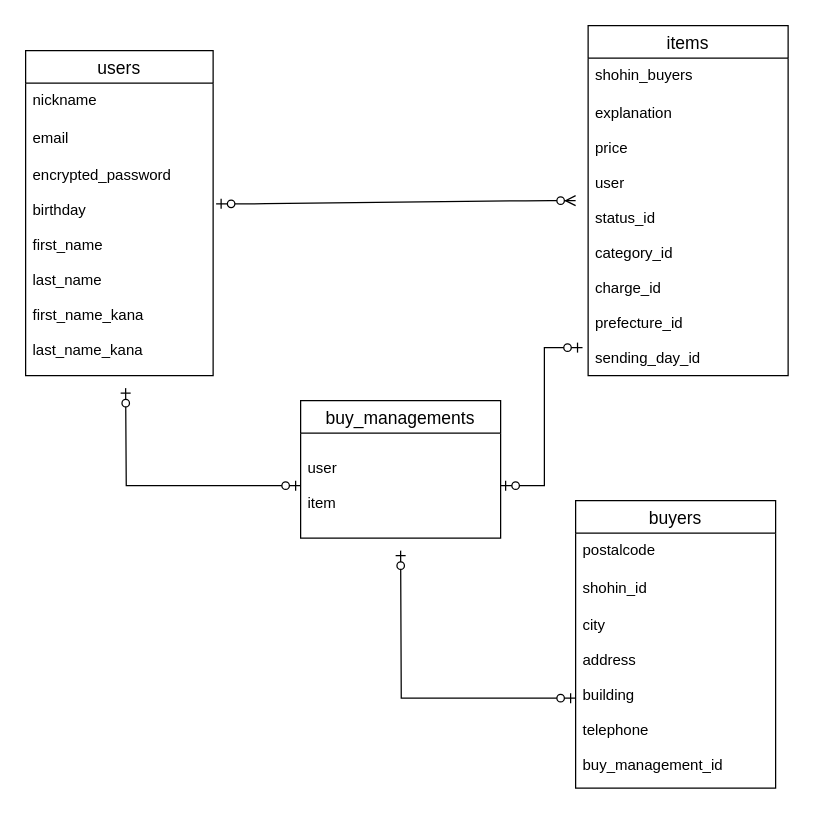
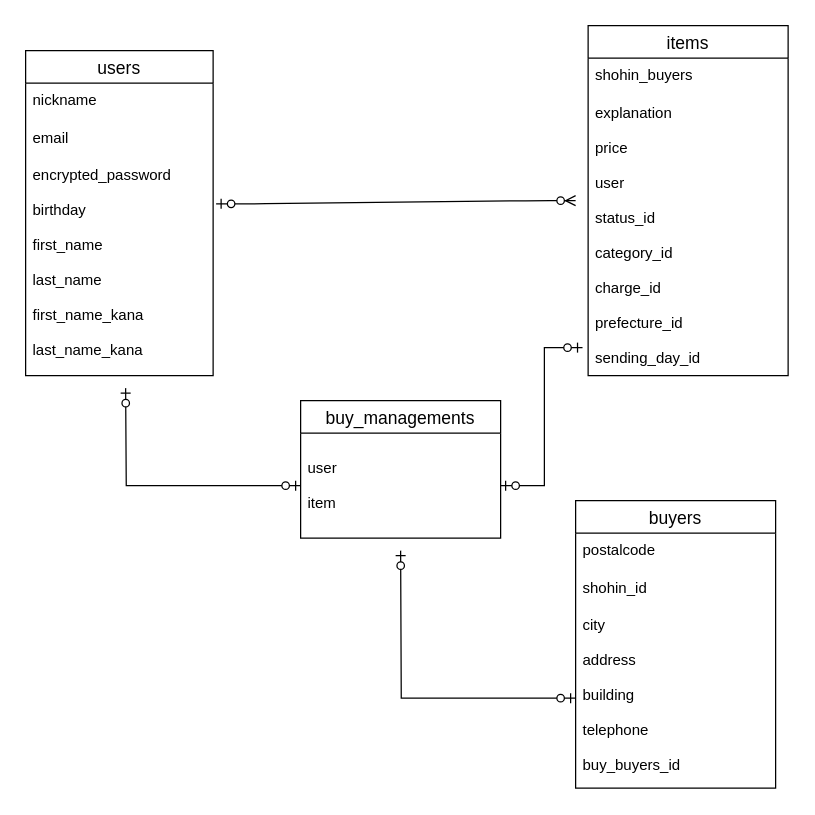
(597, 625) -> (597, 625)
